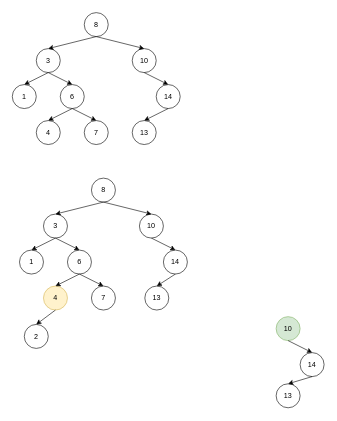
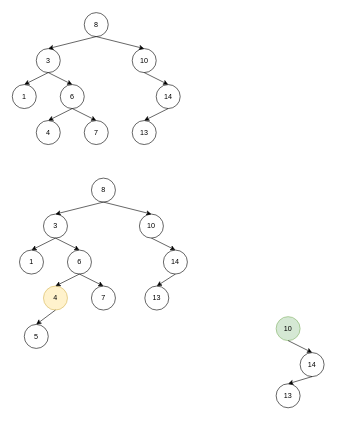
(36, 336) -> (36, 336)
